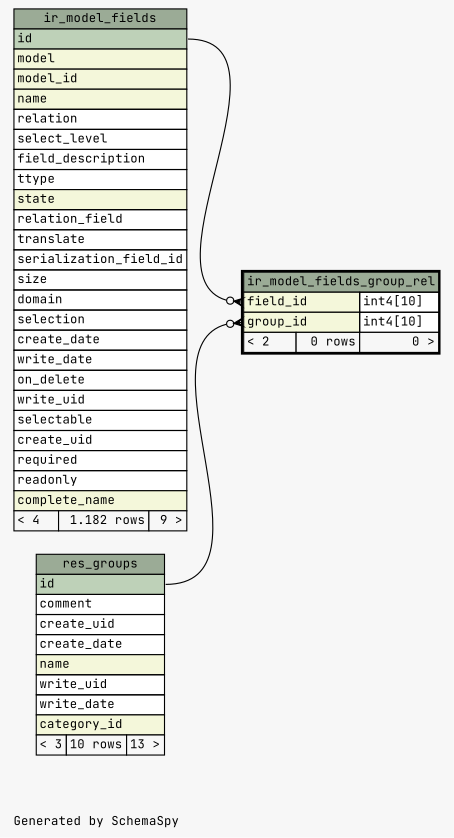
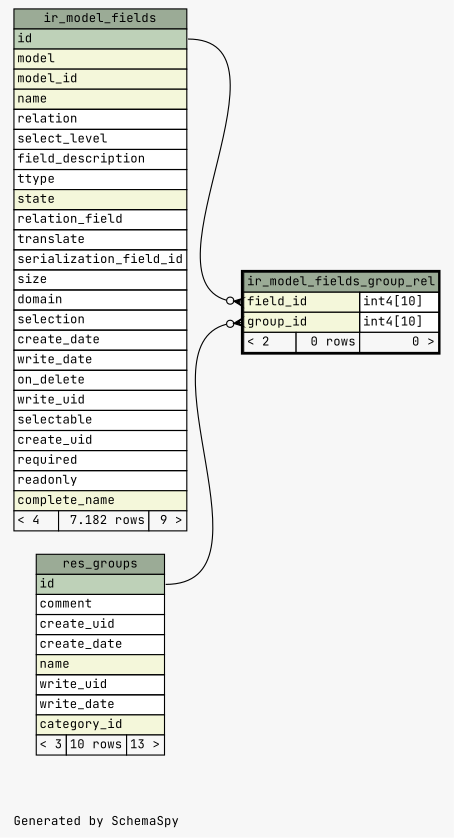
(108, 520) -> (108, 520)
